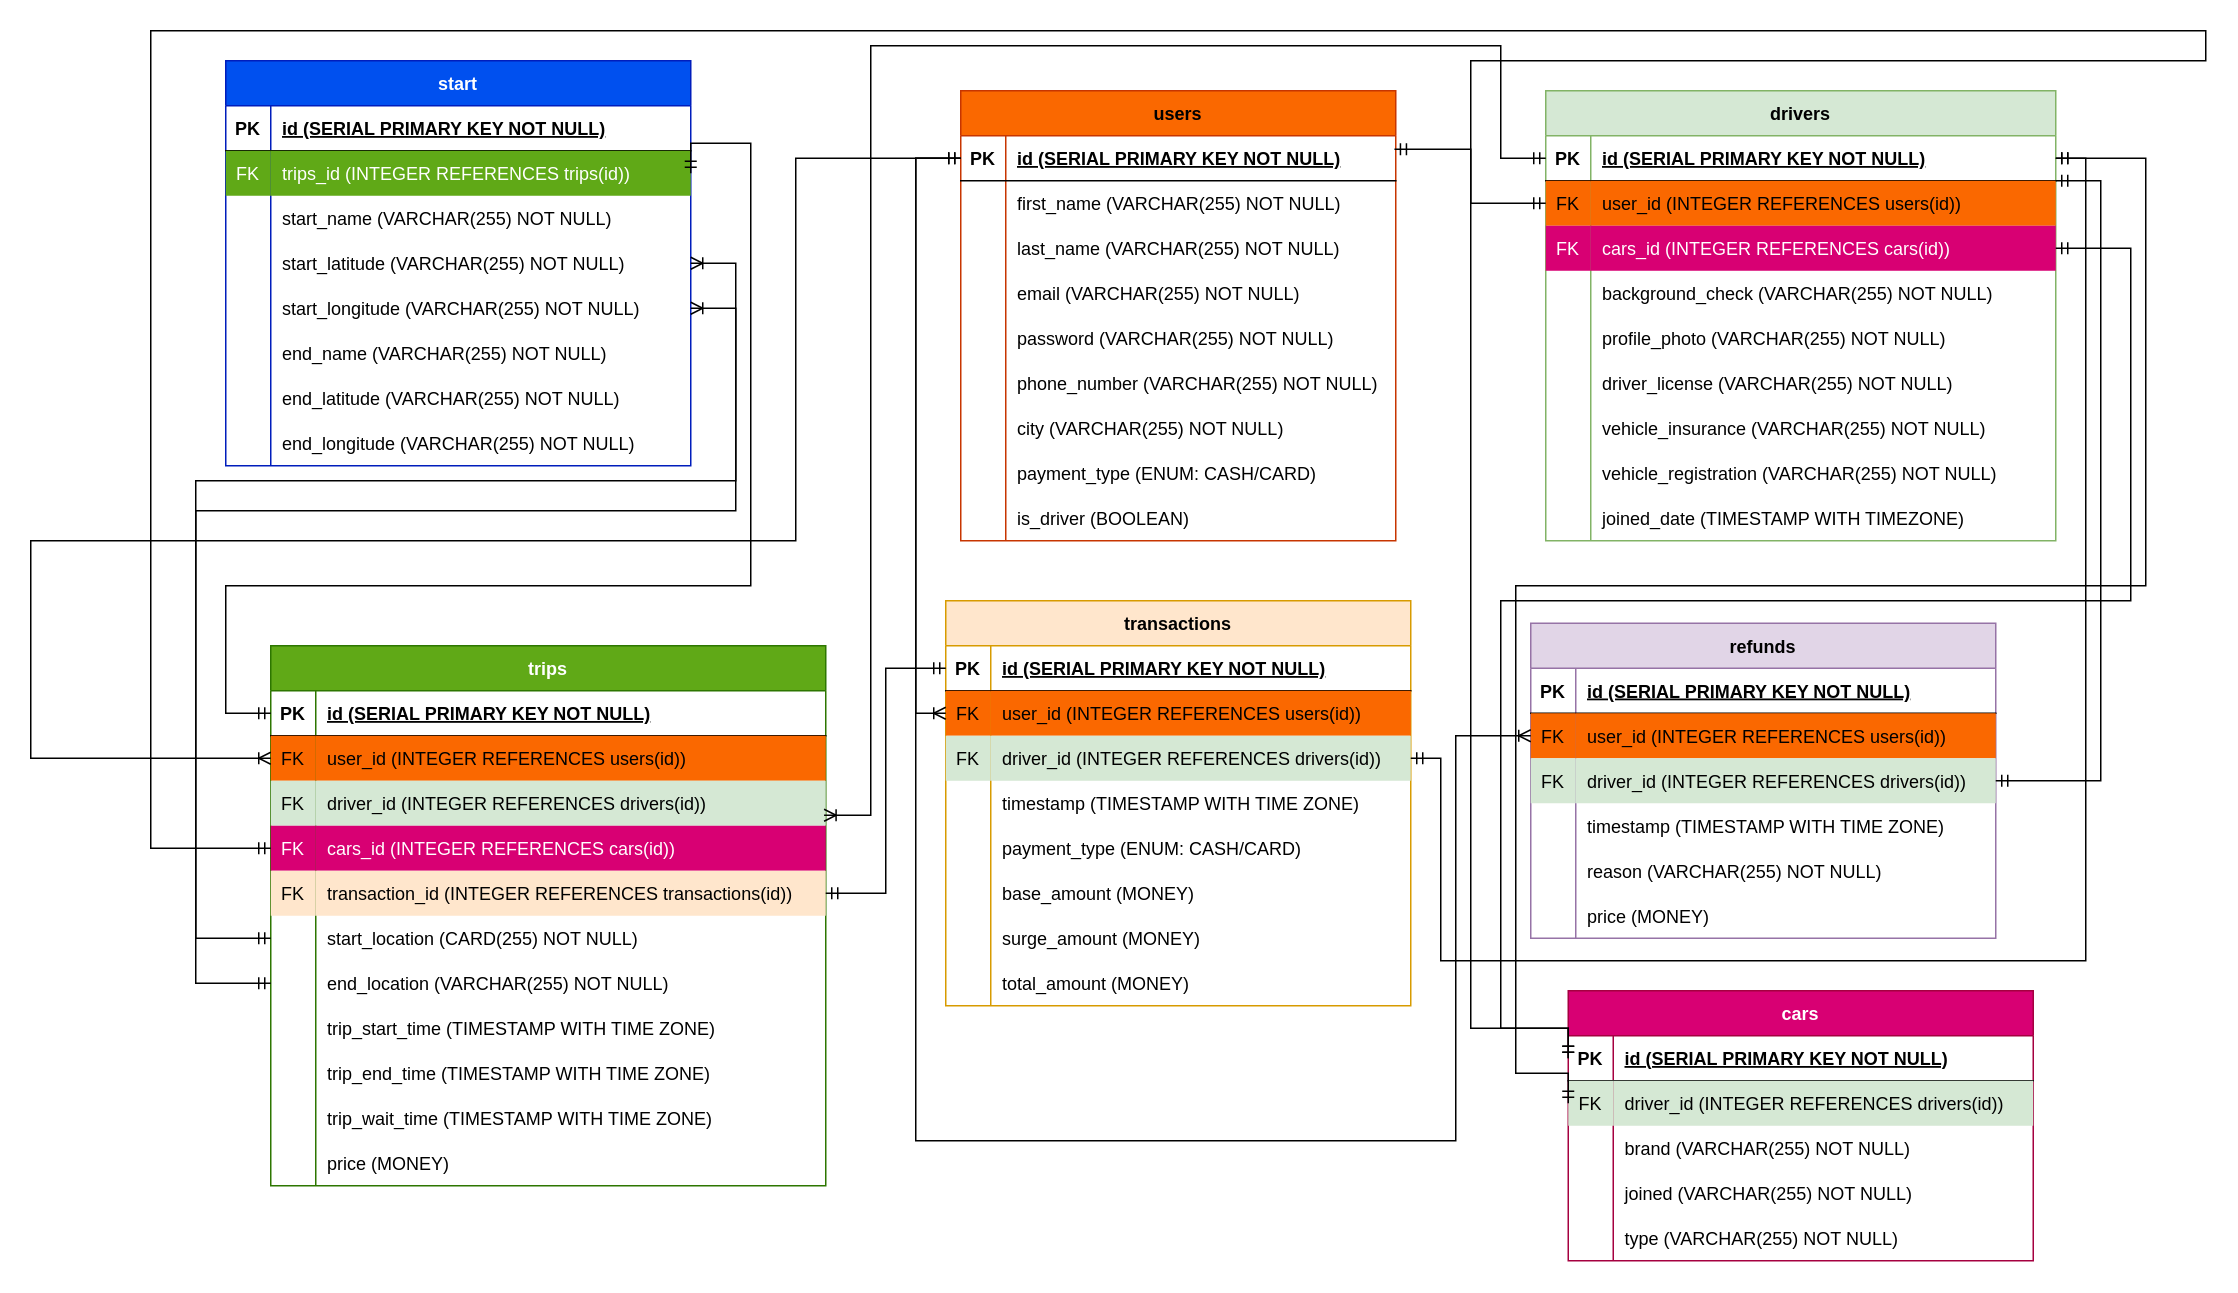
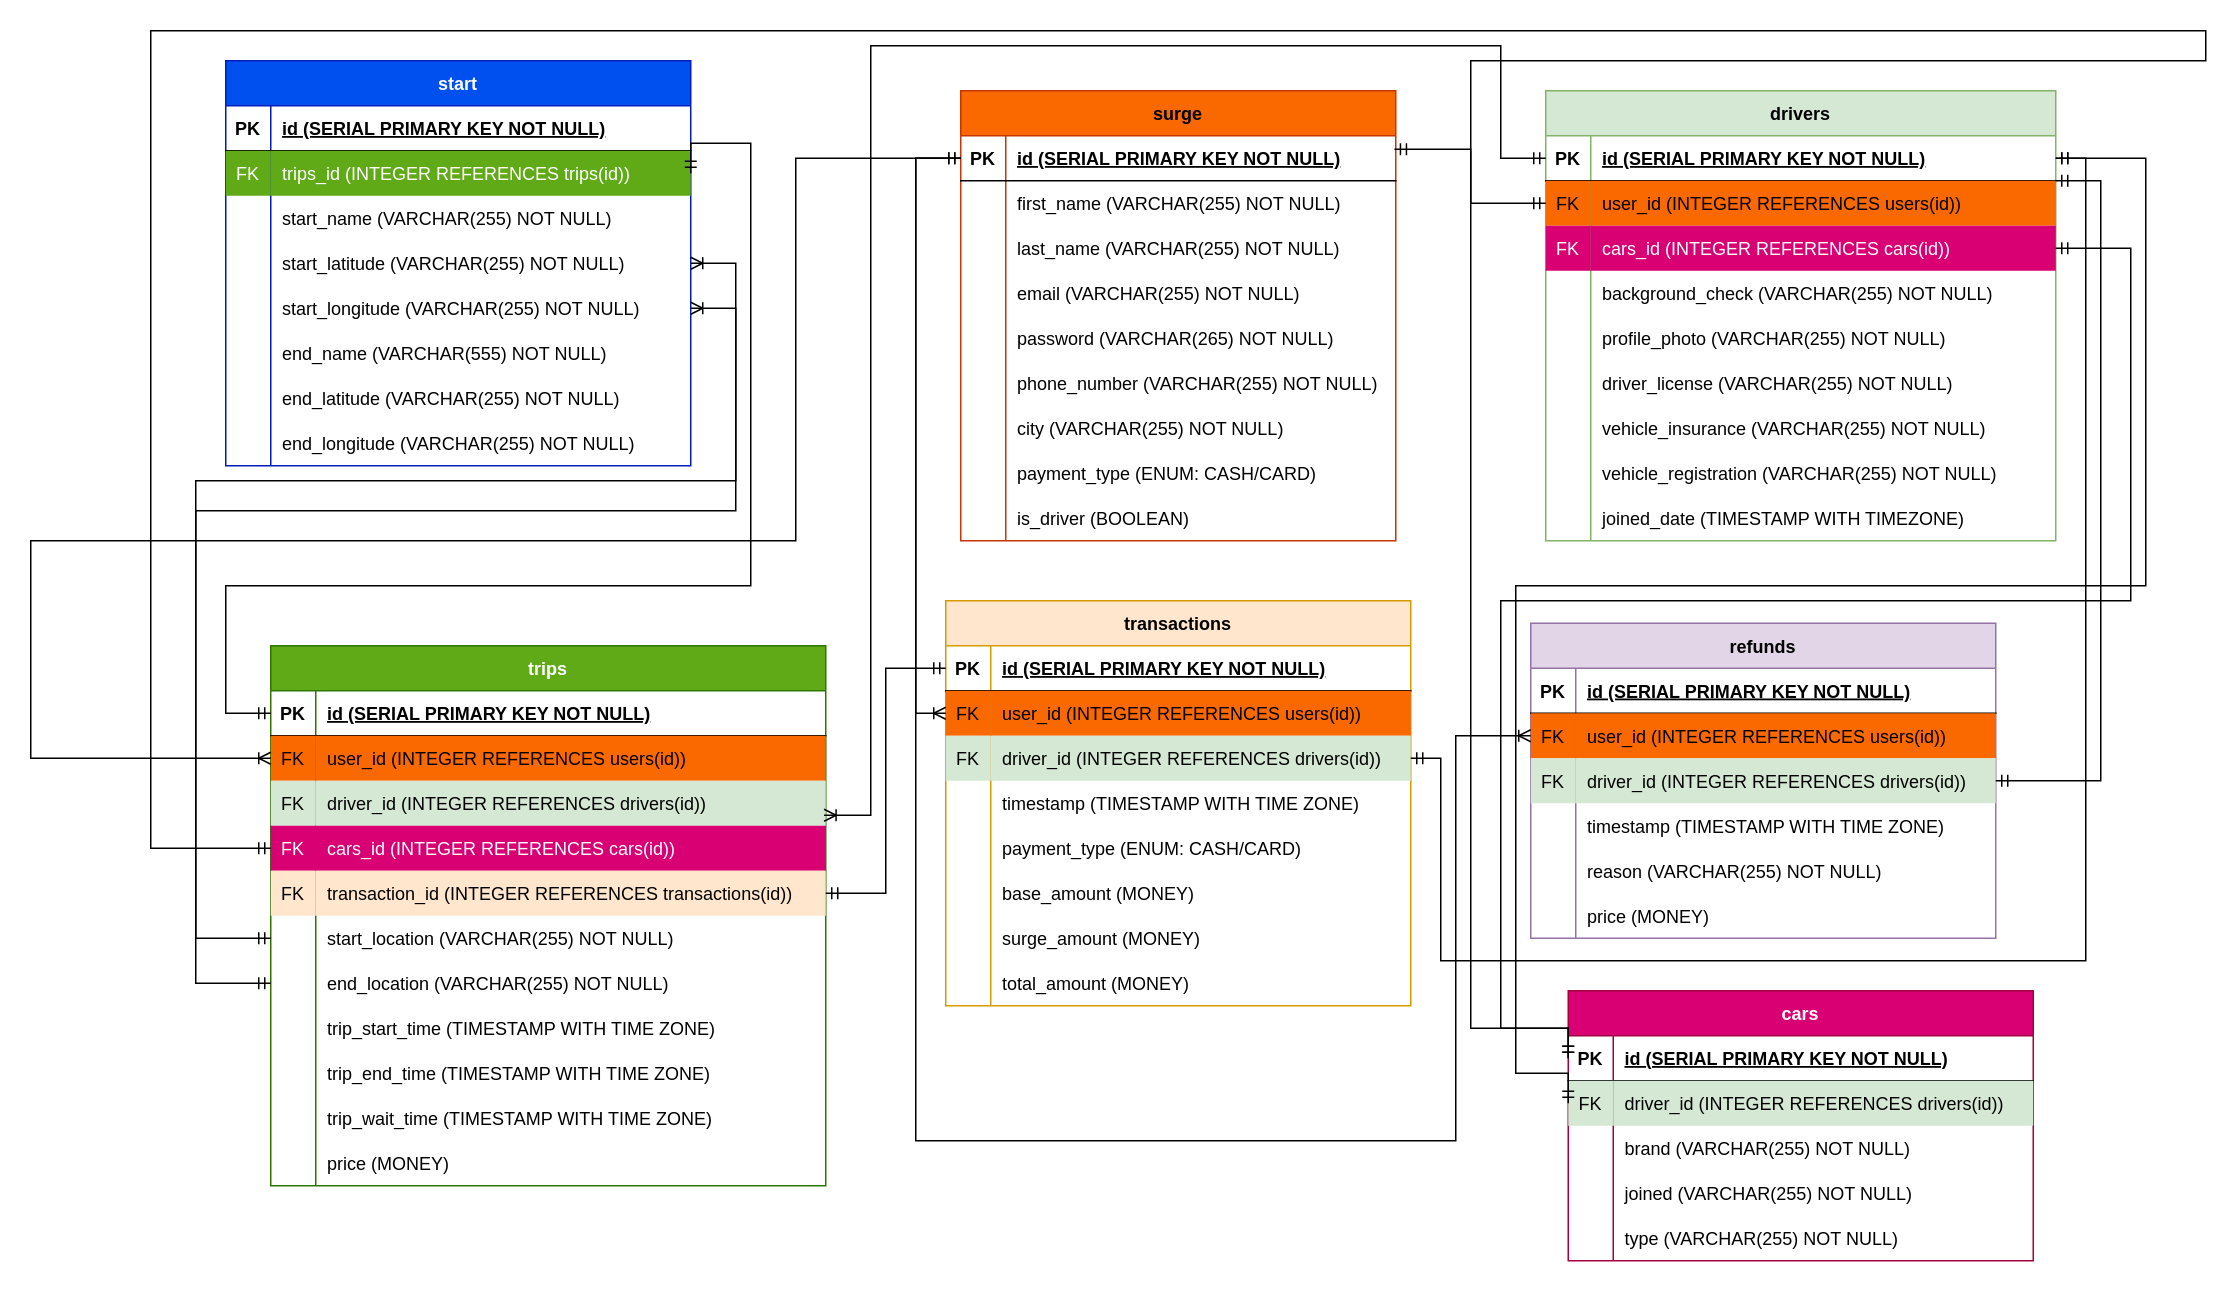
(1178, 114) -> (1178, 114)
(1171, 339) -> (1171, 339)
(436, 354) -> (436, 354)
(492, 939) -> (507, 939)
